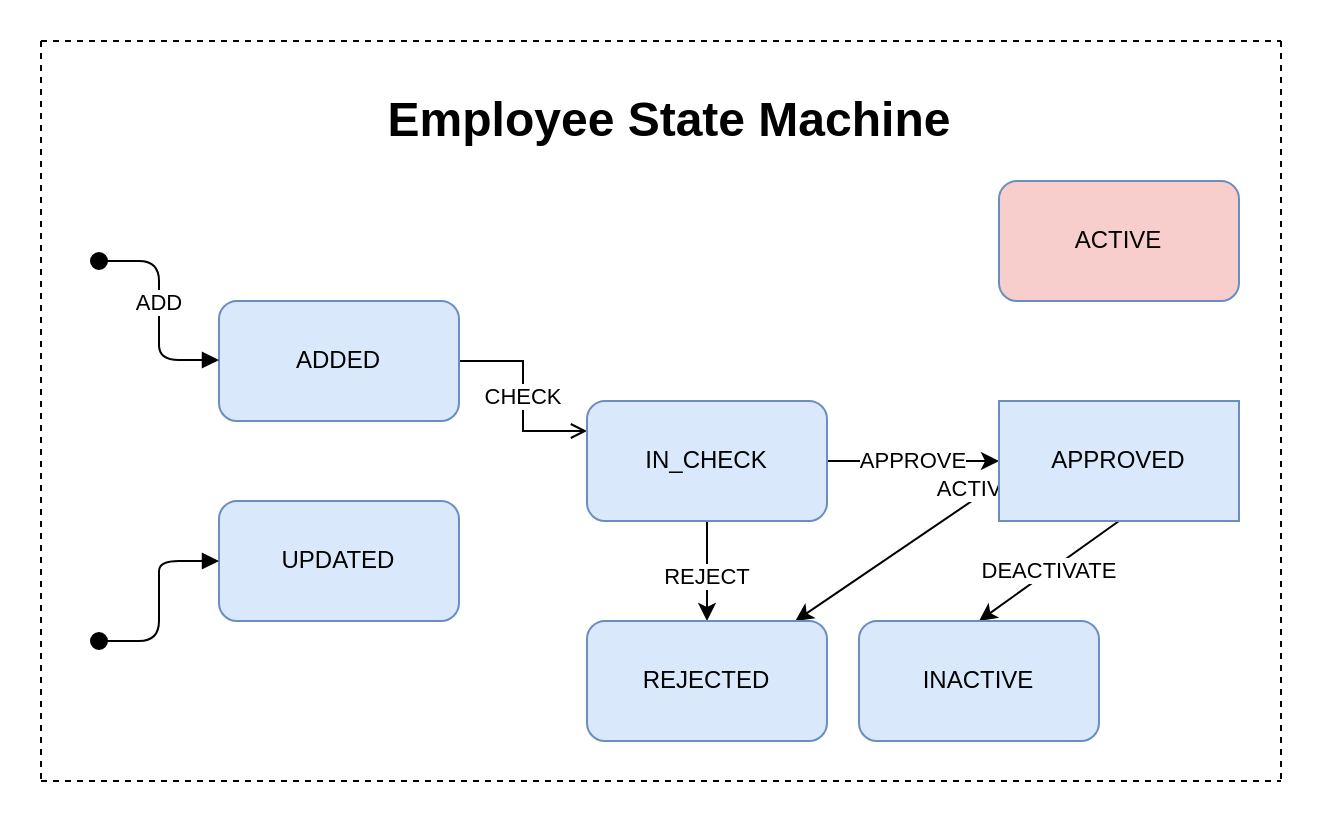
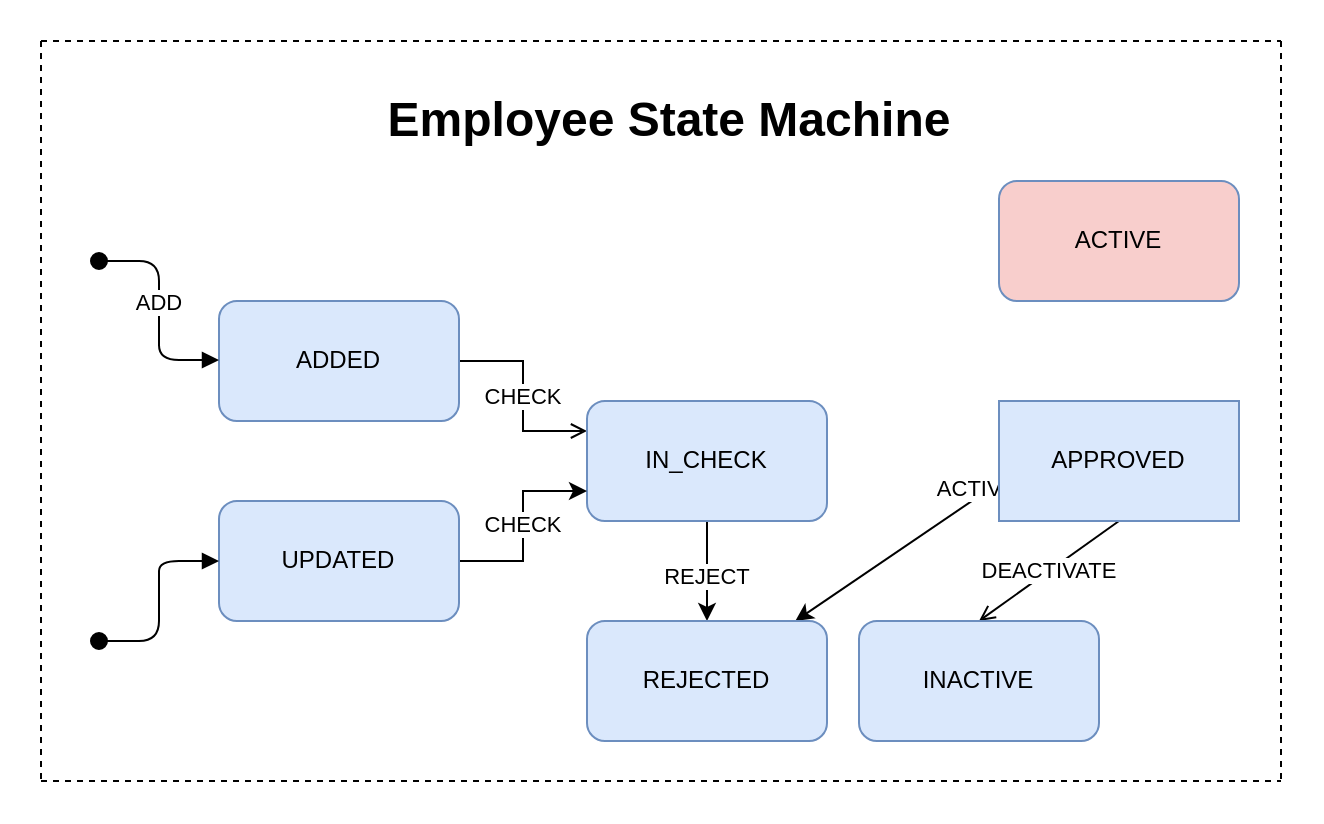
(906, 461) -> none
none -> (523, 533)
(991, 612) -> (988, 614)
